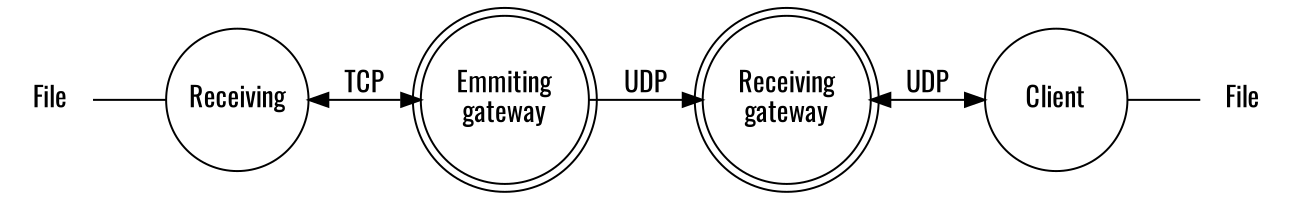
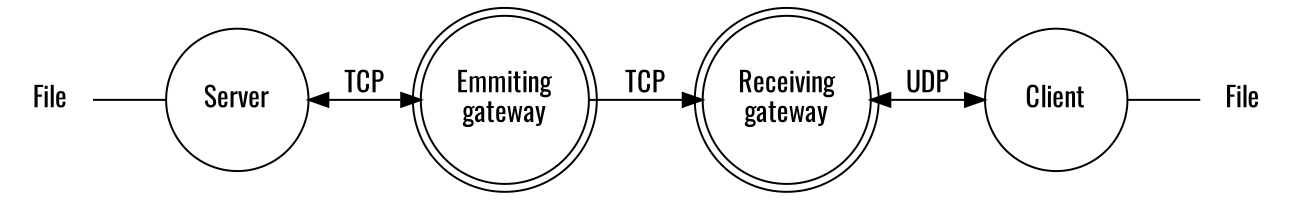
(646, 85) -> (646, 85)
(237, 100) -> (237, 100)
